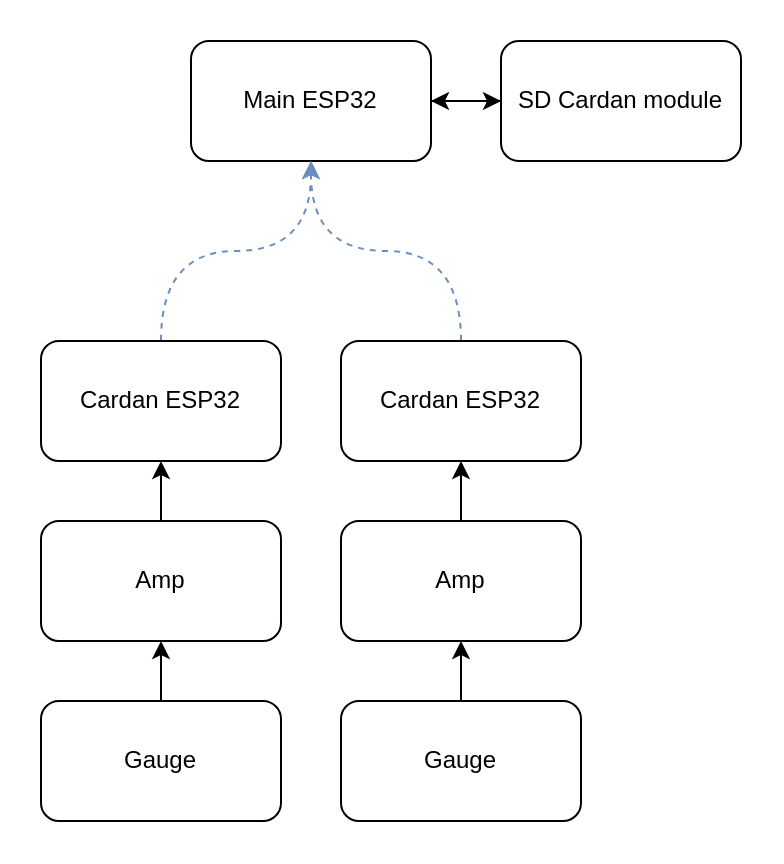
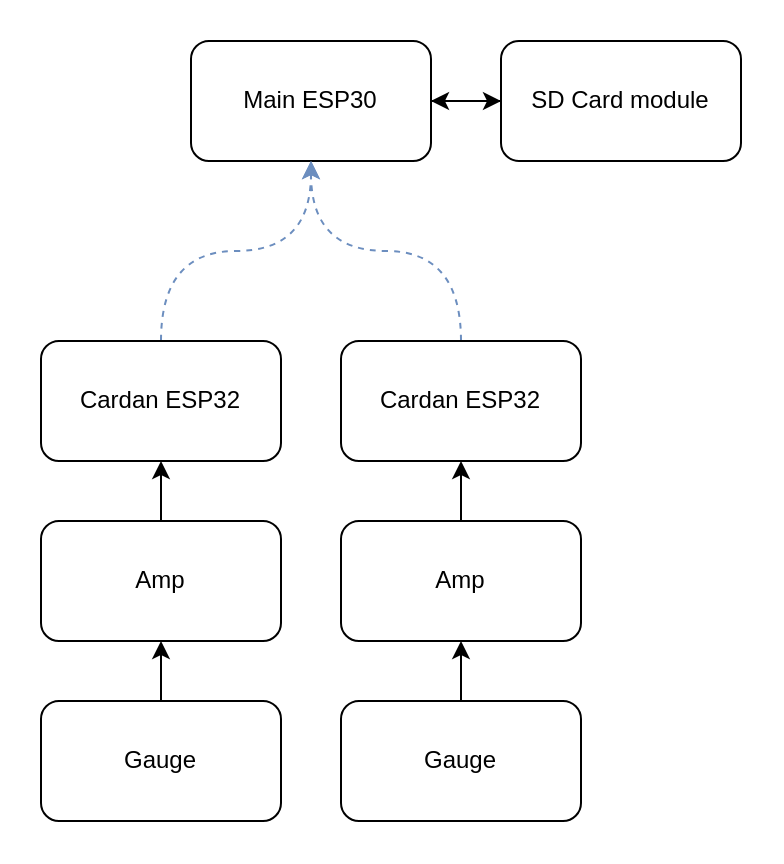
(311, 101) -> (311, 101)
(621, 101) -> (621, 101)
